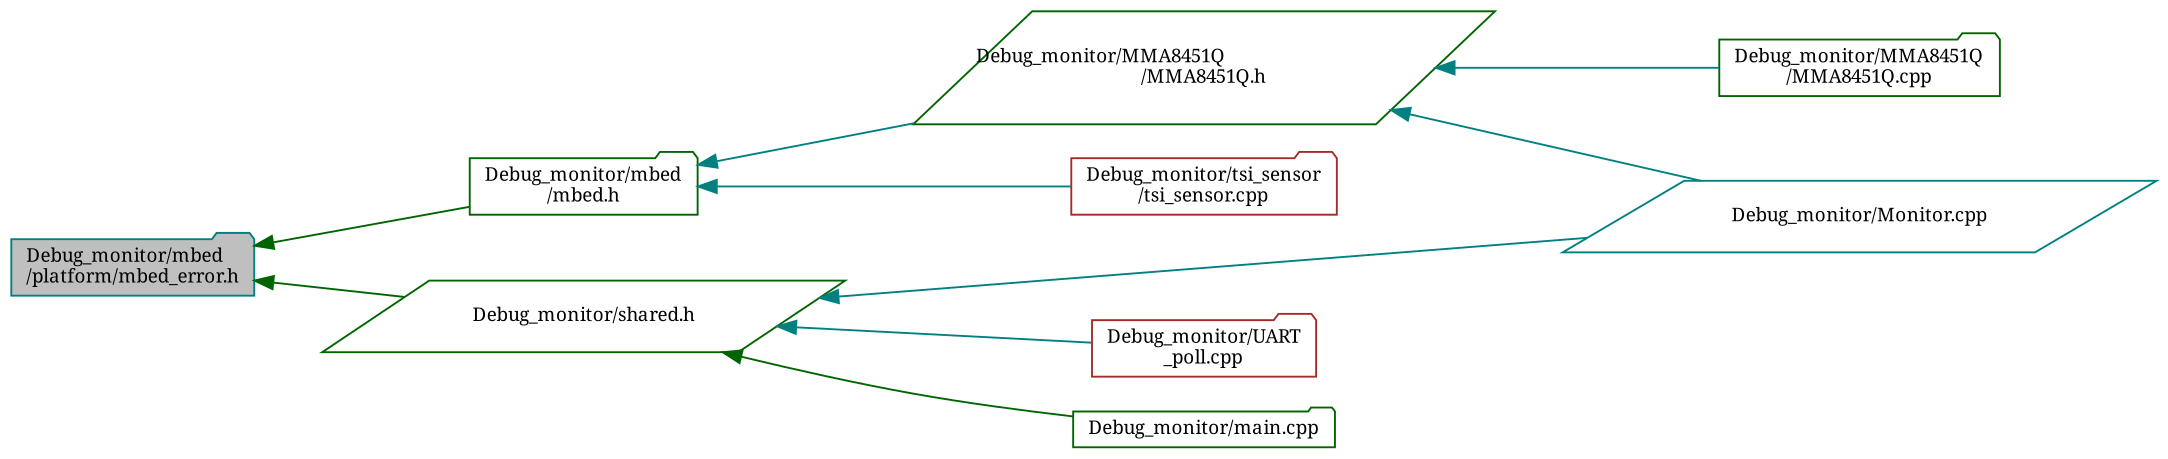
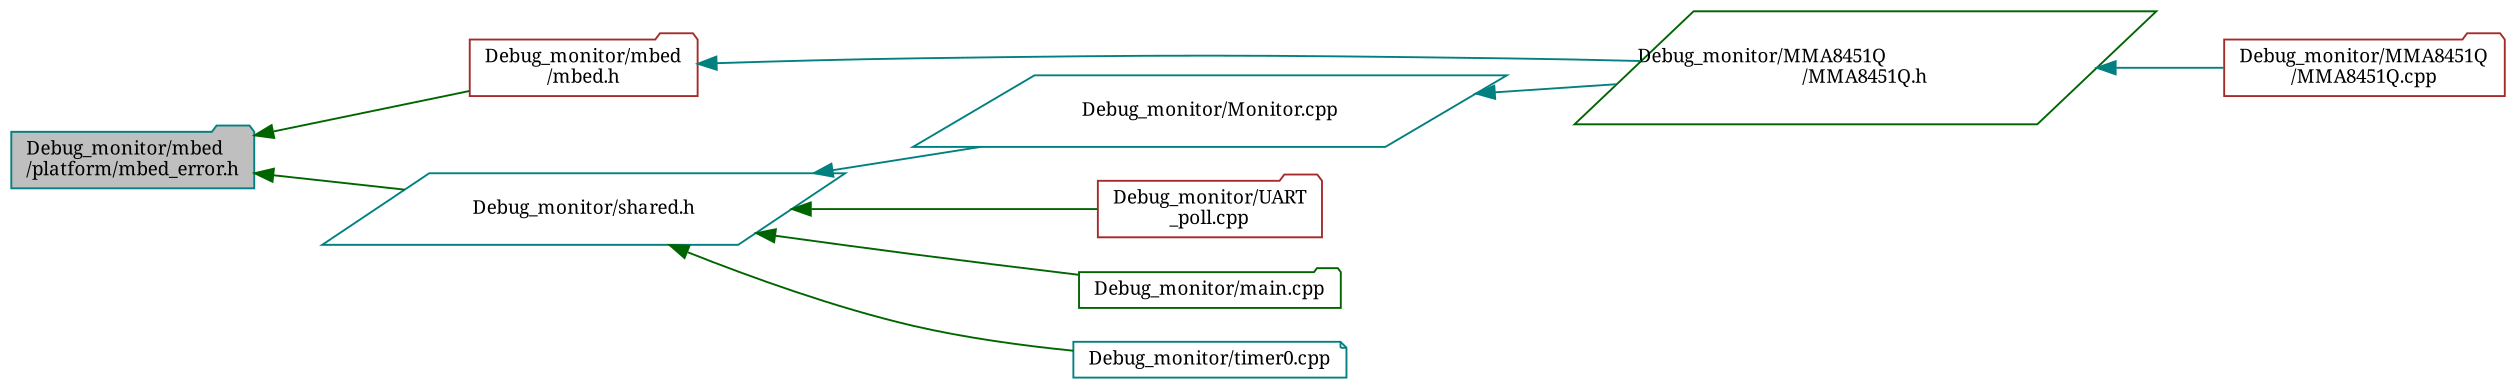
(1860, 68) -> (2365, 68)
(1555, 148) -> (1556, 88)
(584, 186) -> (584, 68)
(1204, 186) -> none
(584, 316) -> (584, 209)
(944, 335) -> (954, 209)
none -> (1210, 360)
